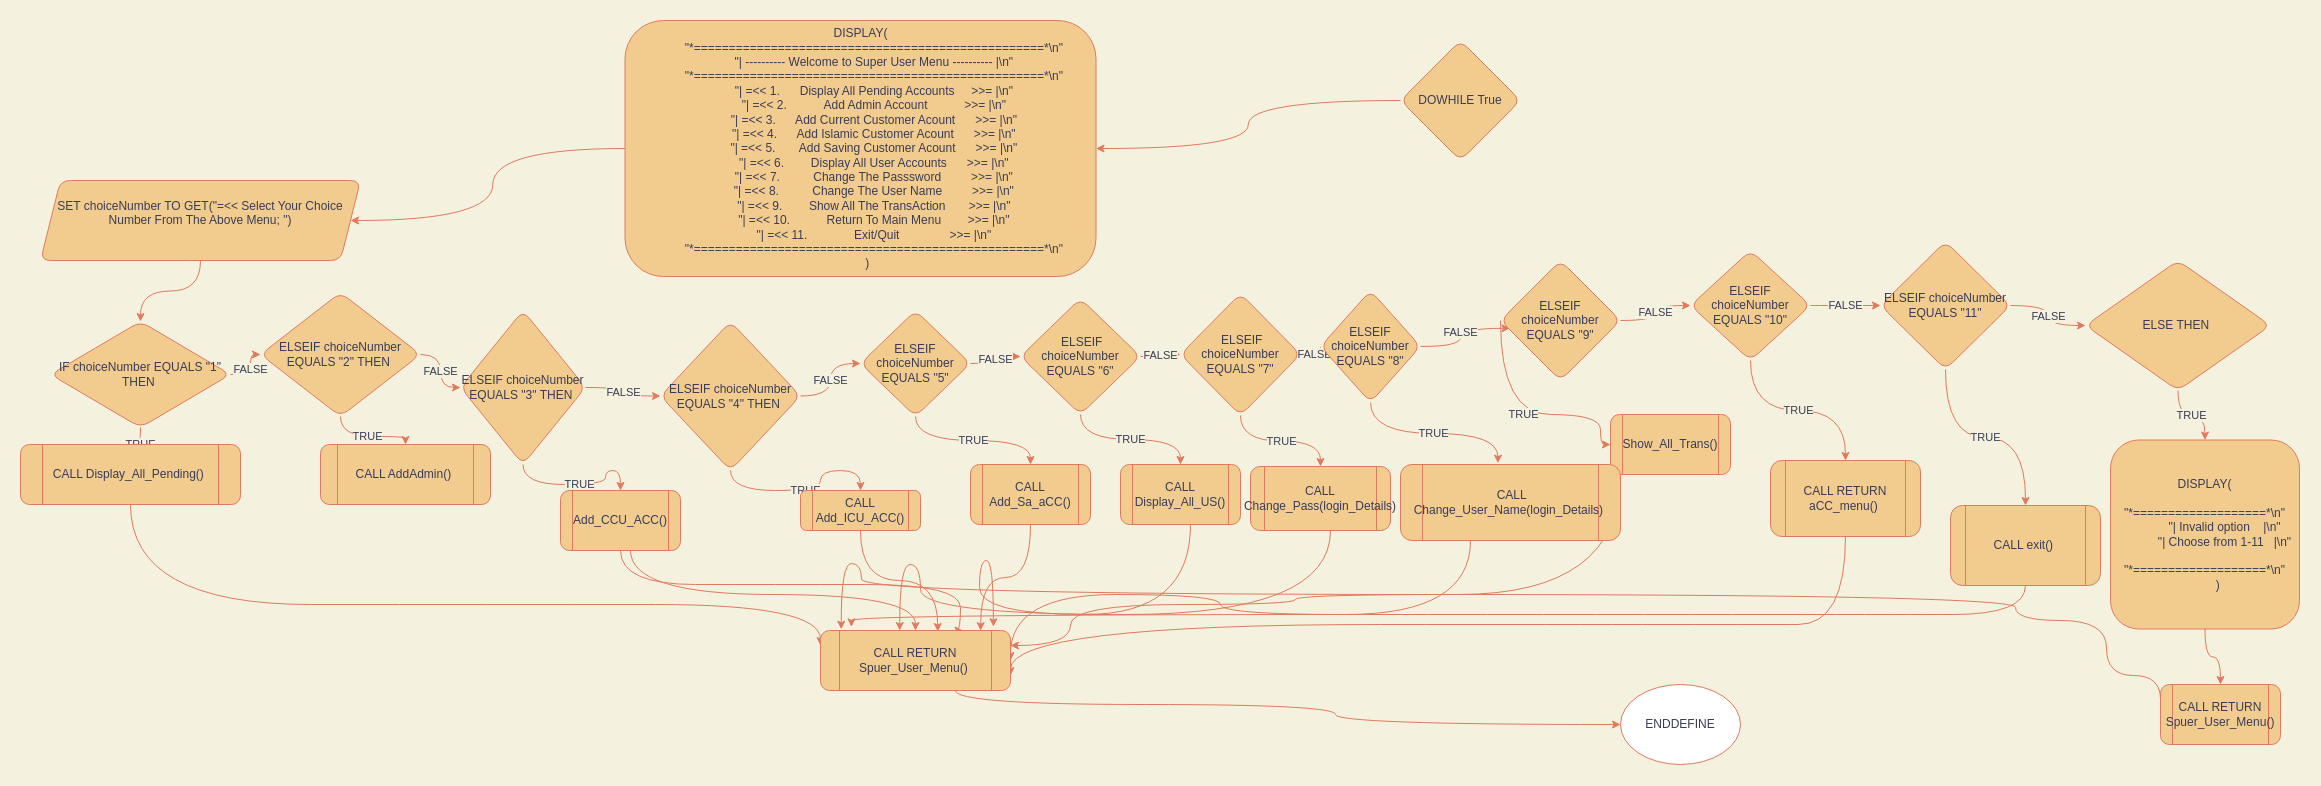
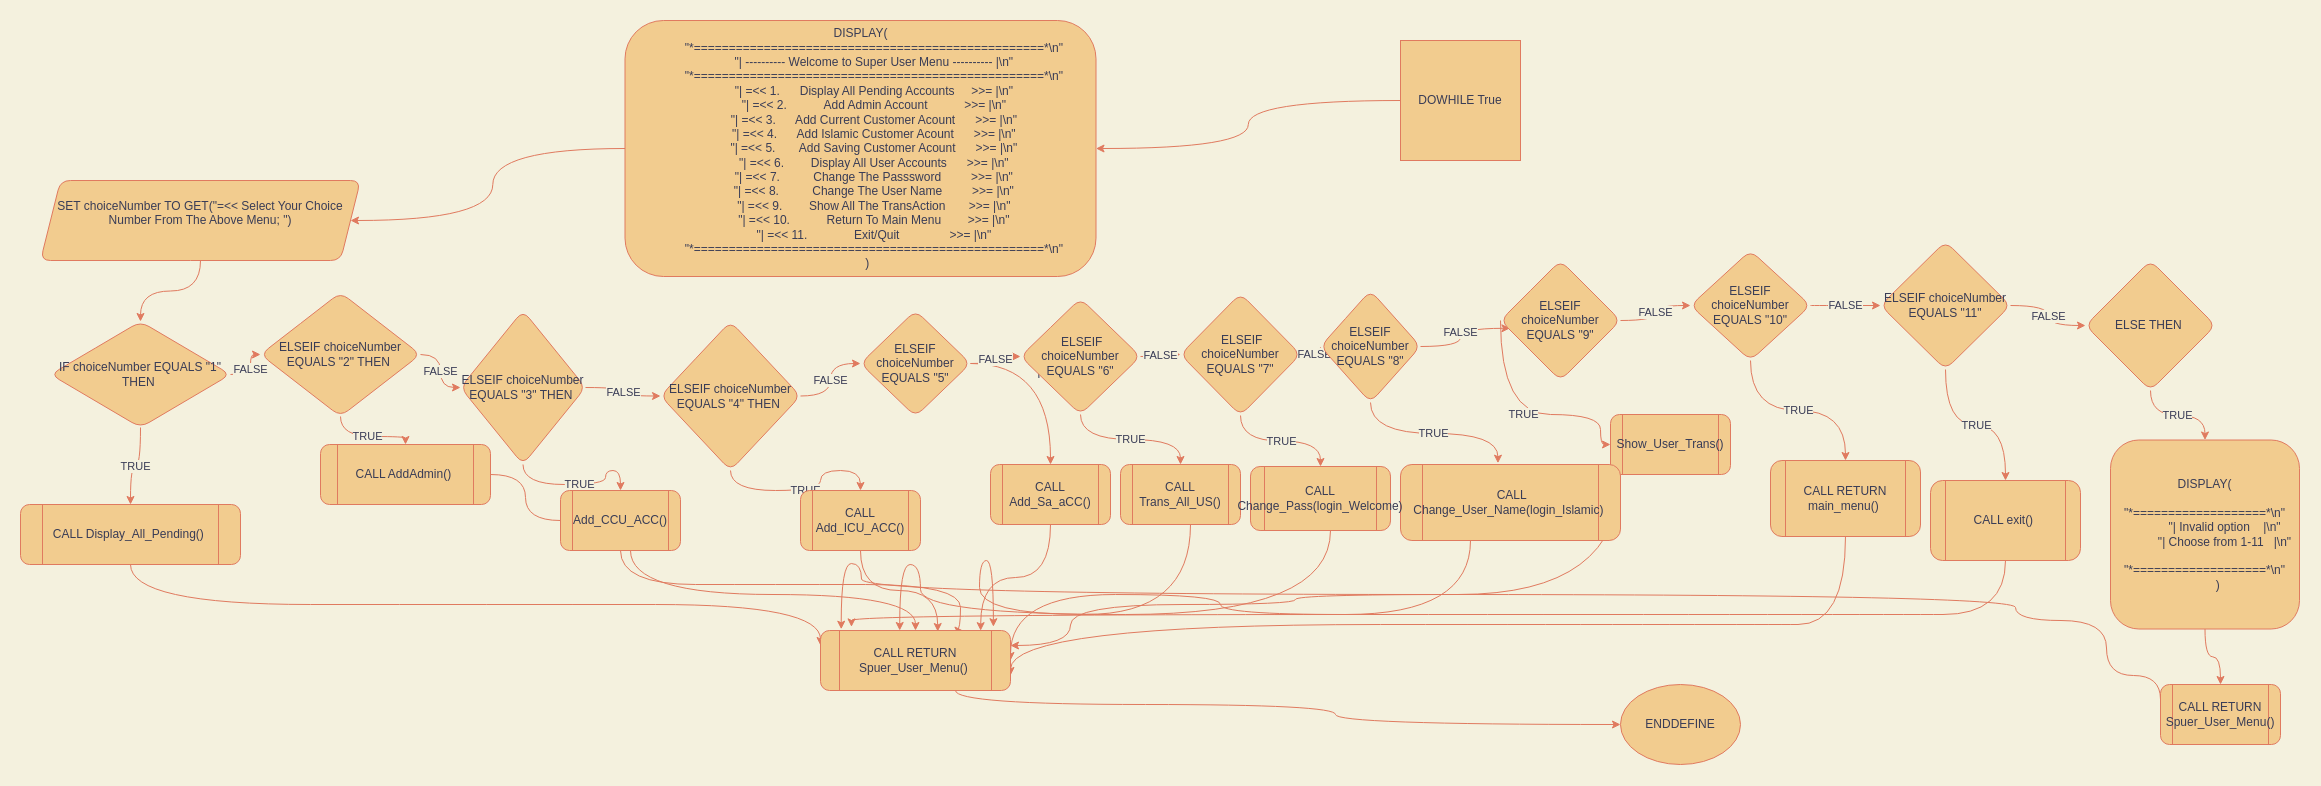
(1461, 101) -> (1461, 101)
(2178, 326) -> (2151, 326)
(1671, 445) -> (1671, 445)
(131, 475) -> (131, 535)
(1031, 495) -> (1051, 495)
(1181, 495) -> (1181, 495)
none -> (526, 498)
(1321, 499) -> (1321, 499)
(1846, 499) -> (1846, 499)
(1511, 503) -> (1511, 503)
(861, 511) -> (861, 521)
(2026, 546) -> (2006, 521)
(1681, 725) -> (1681, 725)
